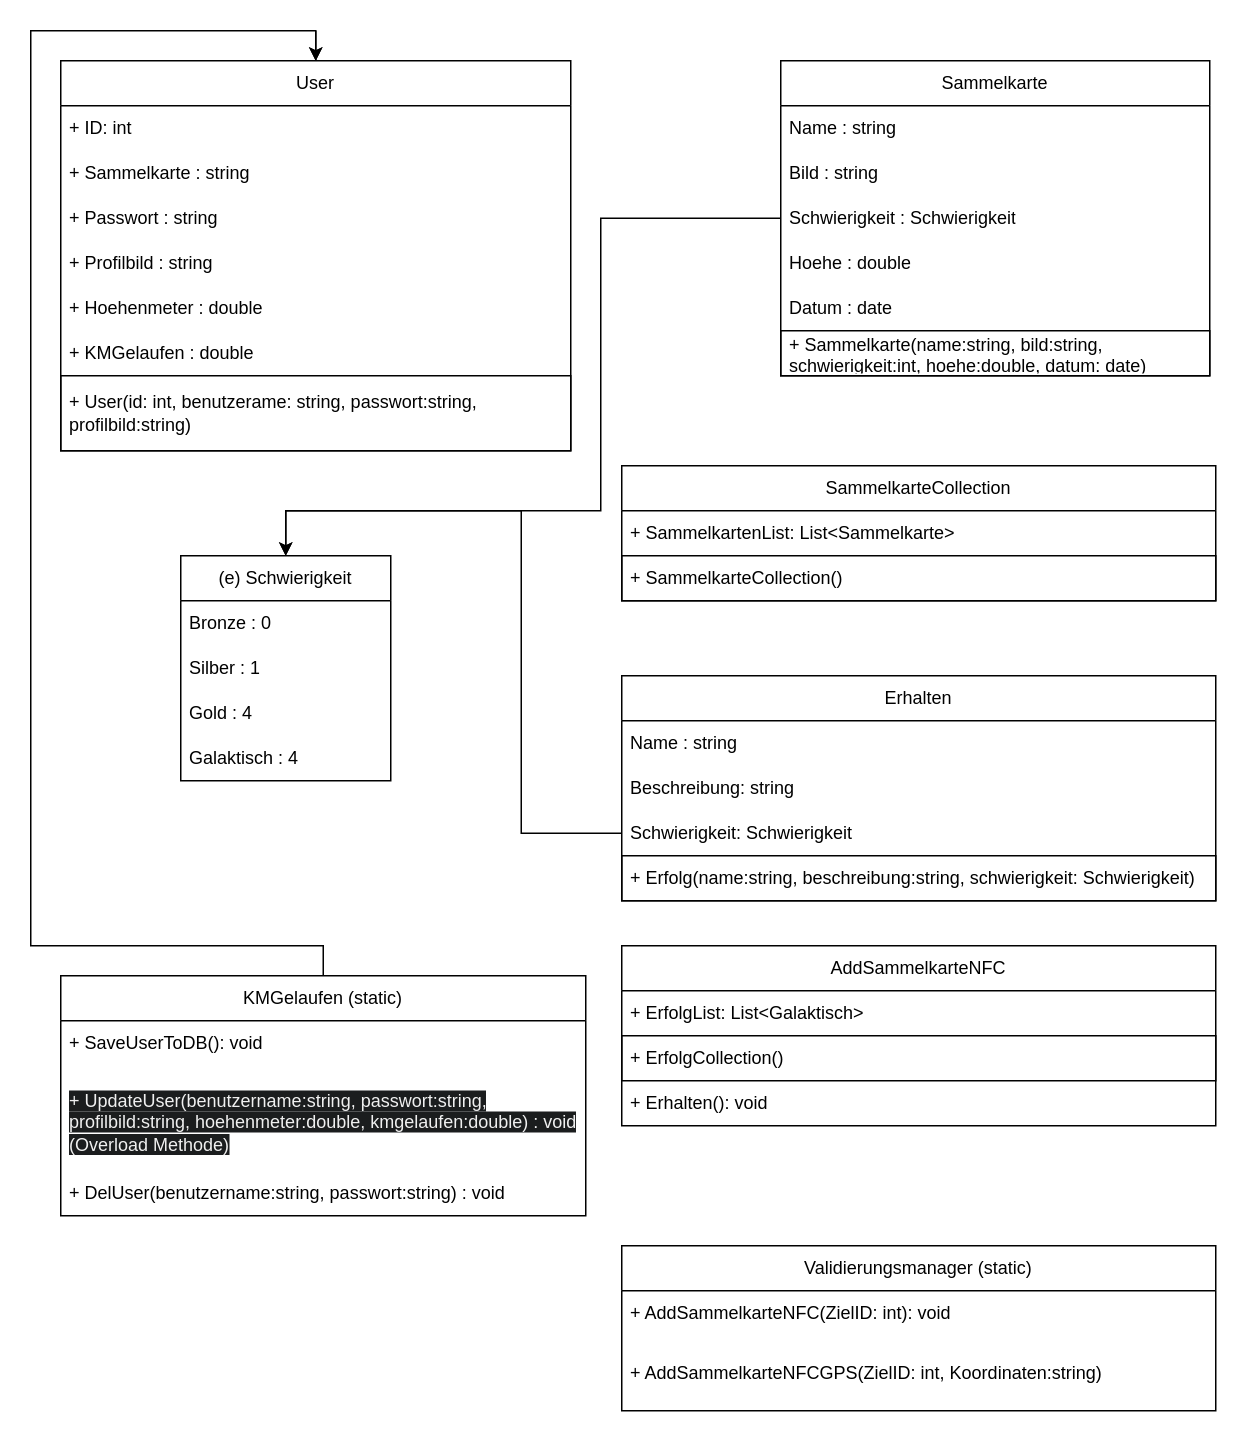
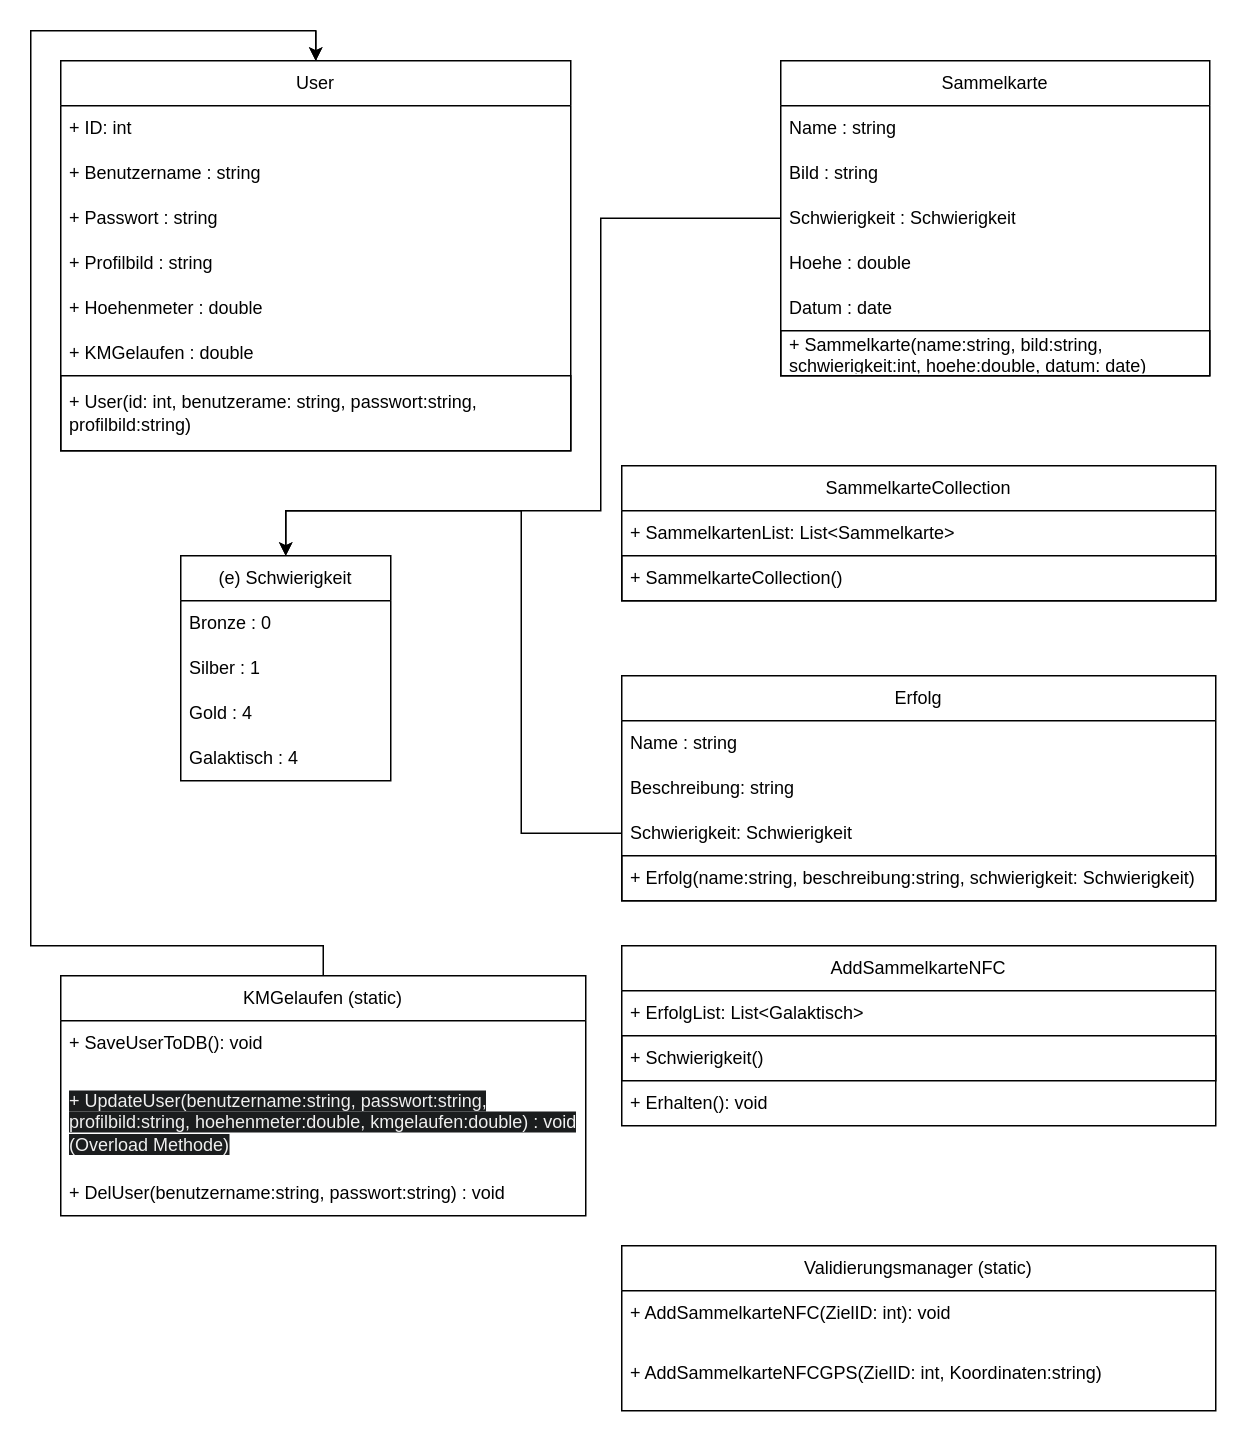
(167, 173) -> (174, 173)
(919, 698) -> (919, 698)
(720, 1058) -> (707, 1058)
